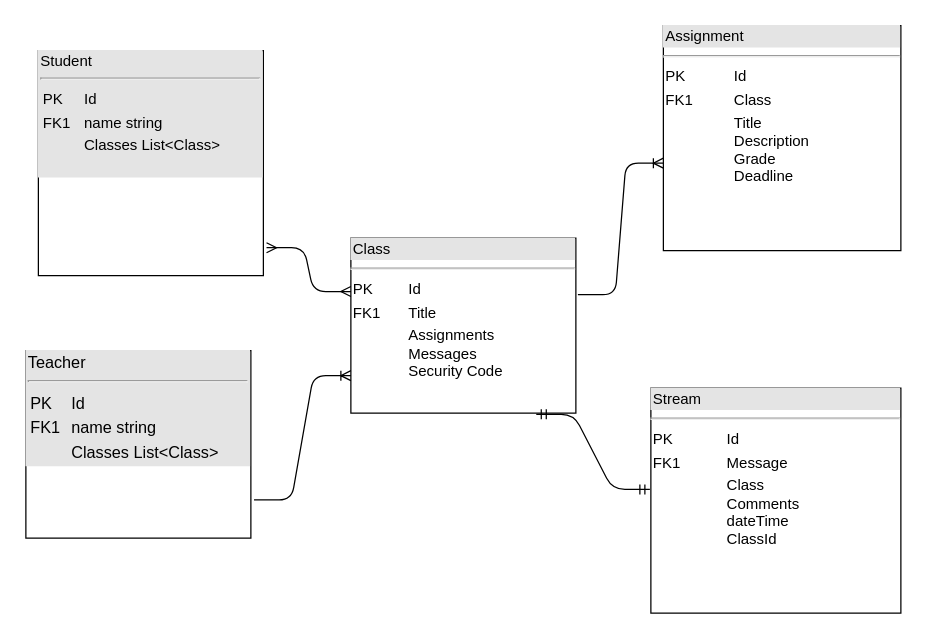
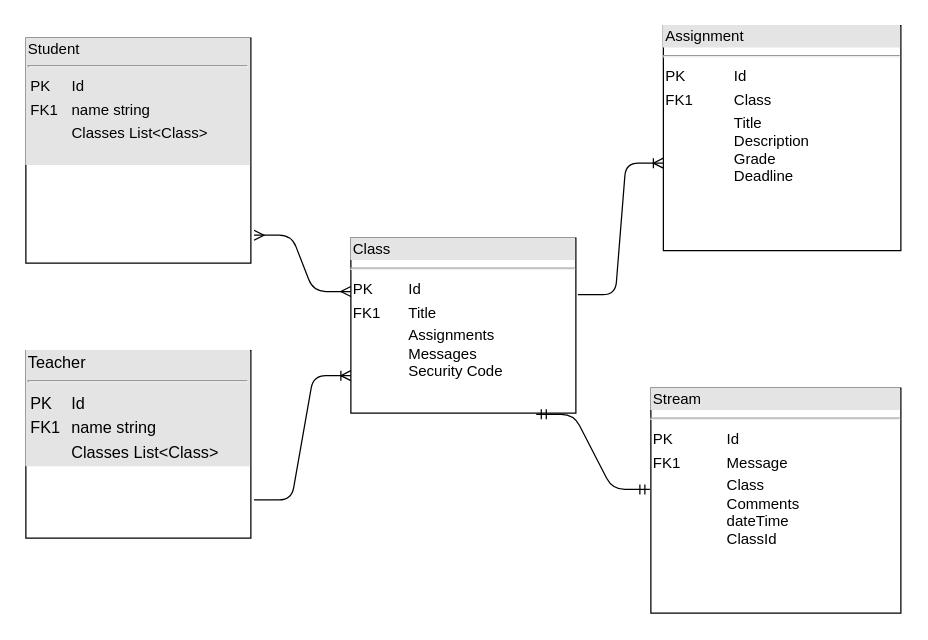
(151, 163) -> (138, 151)
